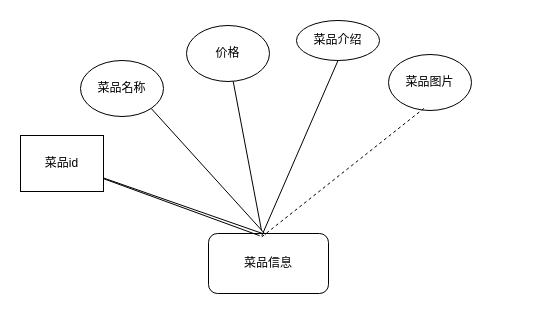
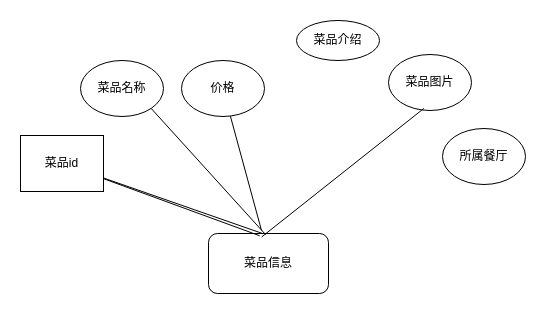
(228, 54) -> (223, 89)
(301, 146) -> none
none -> (484, 157)
(342, 173) -> (342, 173)
